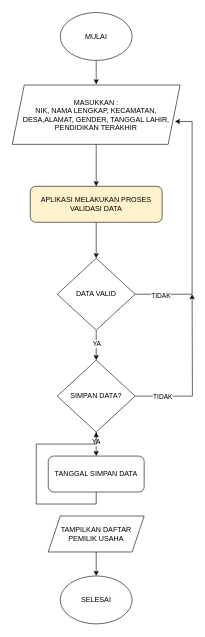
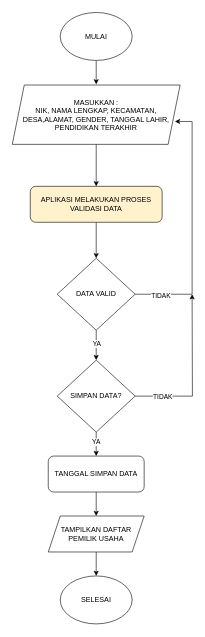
(36, 477) -> (96, 510)
